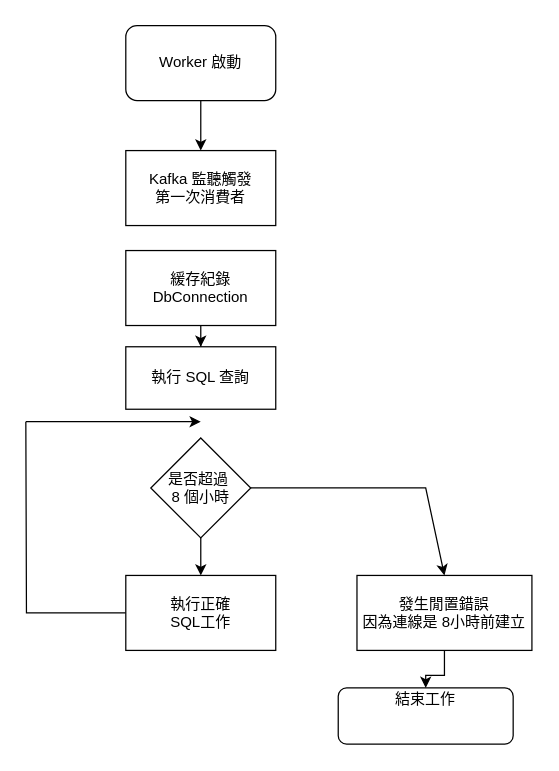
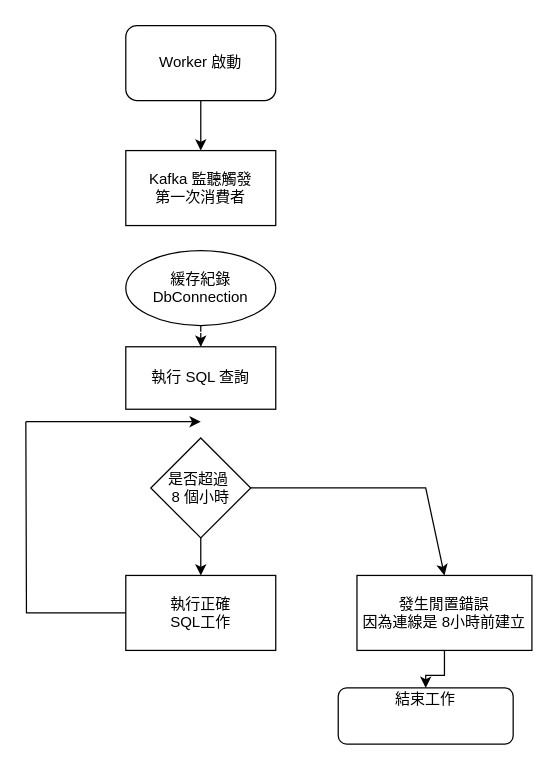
(201, 288) -> (201, 288)
(201, 332) -> (201, 332)
